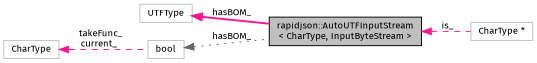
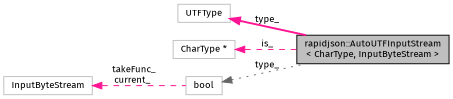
(231, 13) -> (266, 20)
(451, 31) -> (271, 49)
(231, 37) -> (266, 65)
(31, 49) -> (48, 86)
